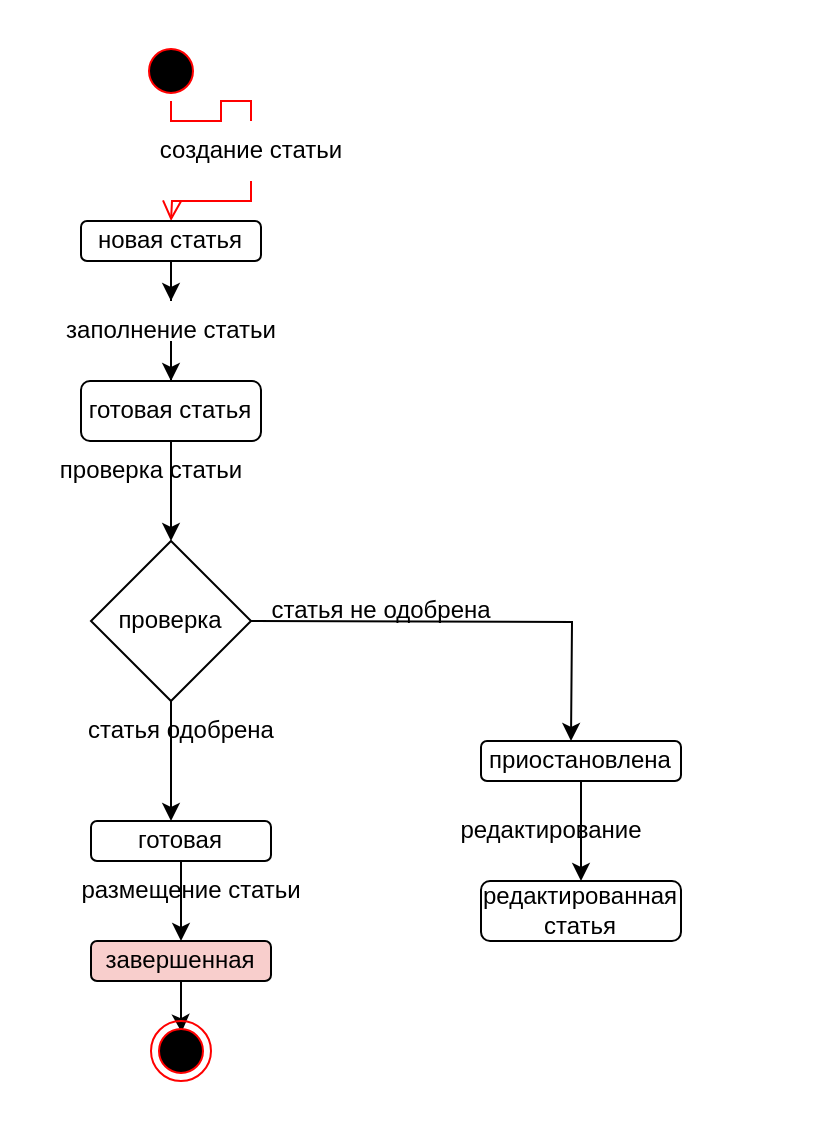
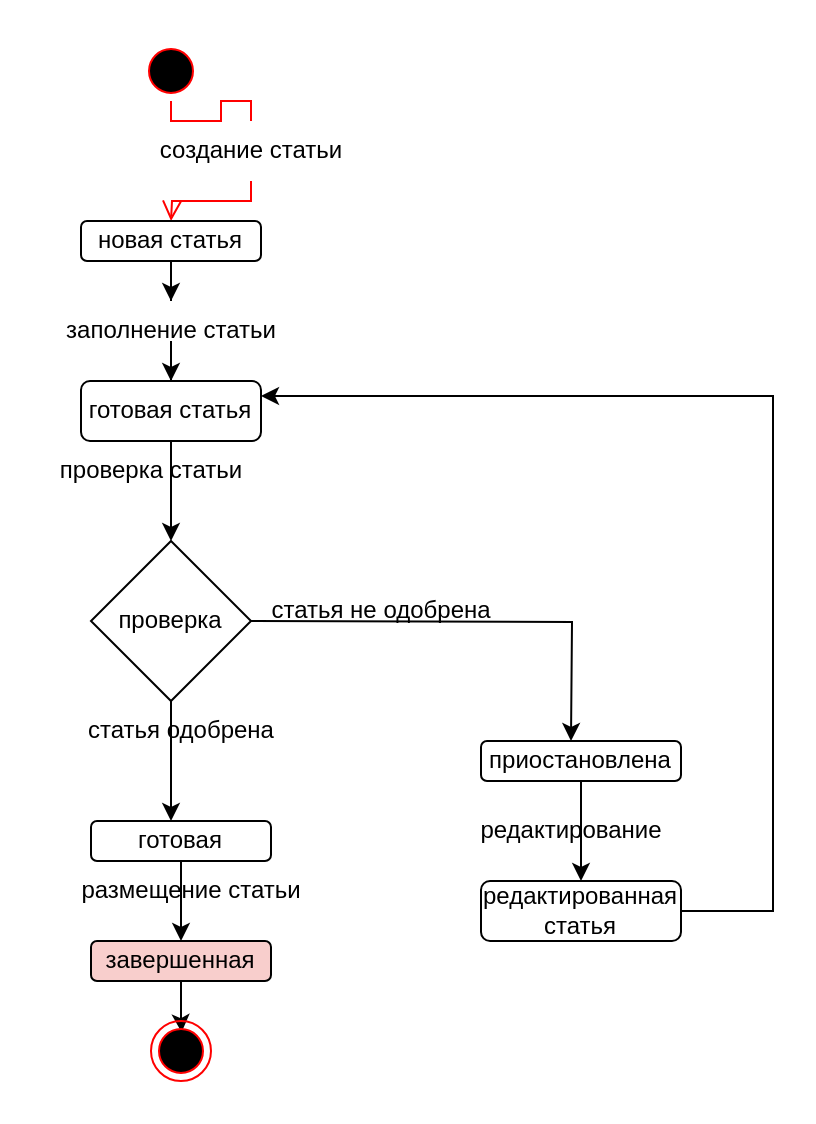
none -> (773, 450)
(551, 831) -> (571, 831)
